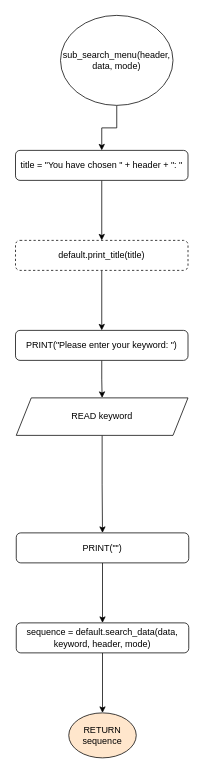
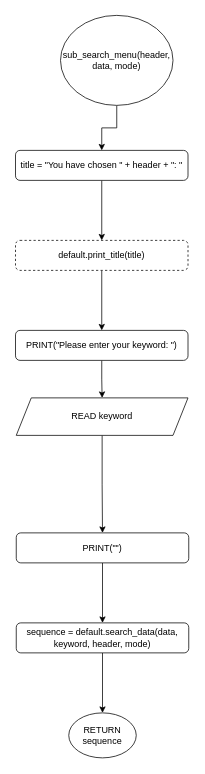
(102, 735) -> (102, 735)
